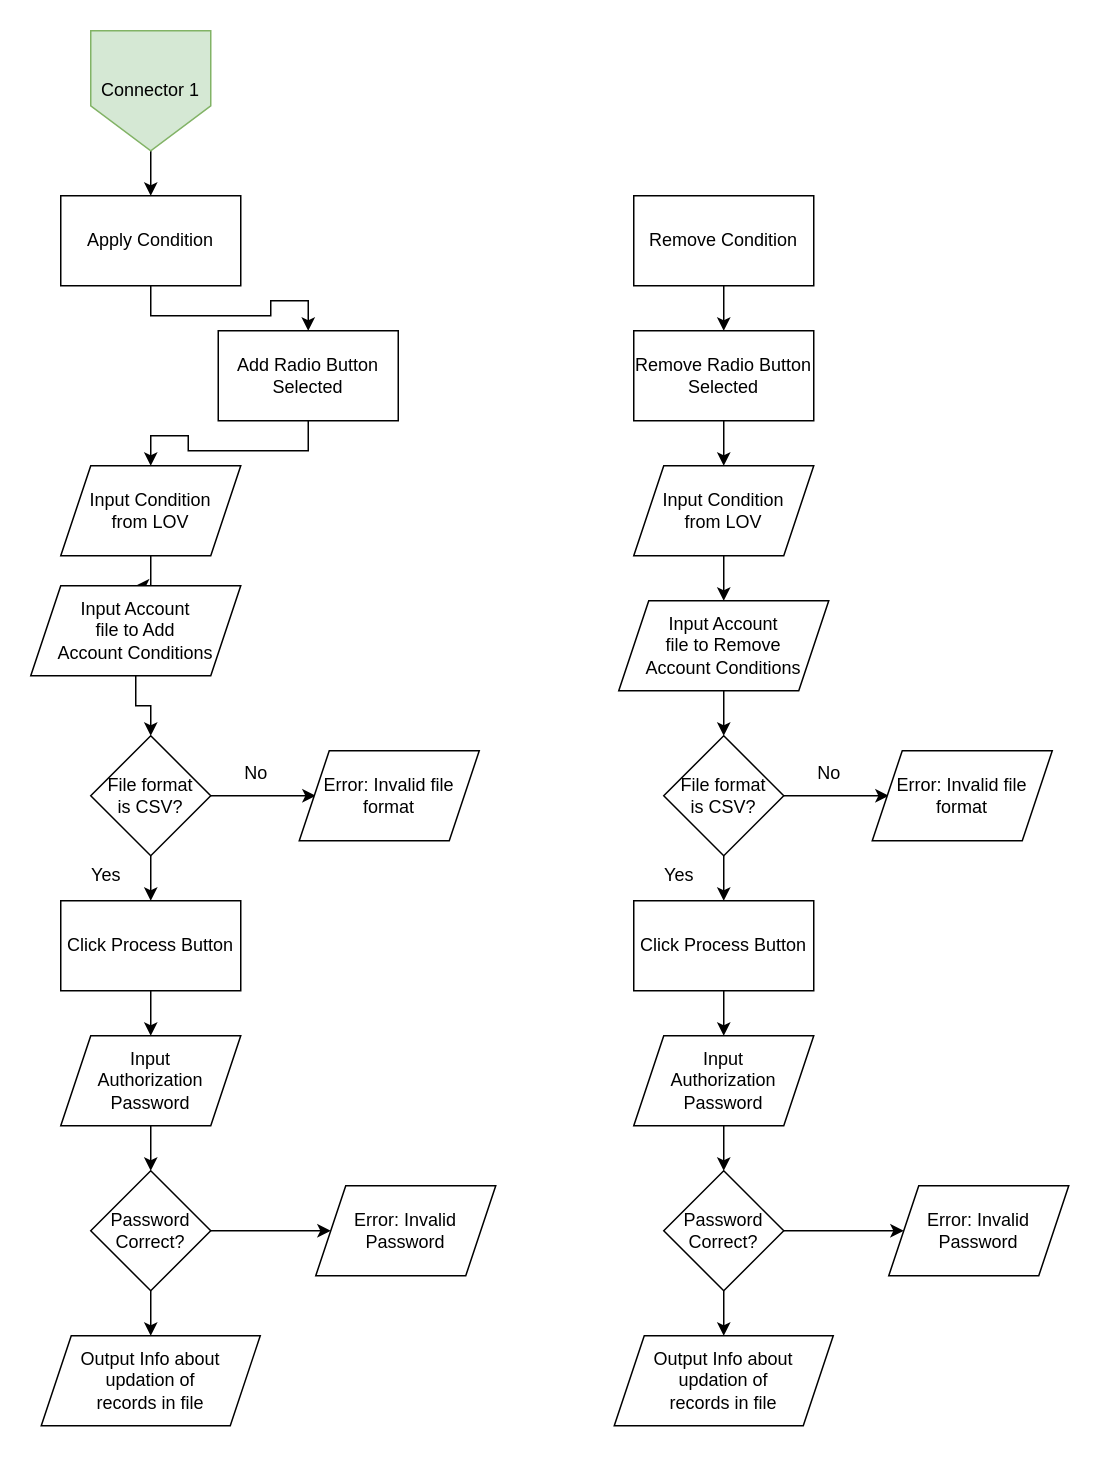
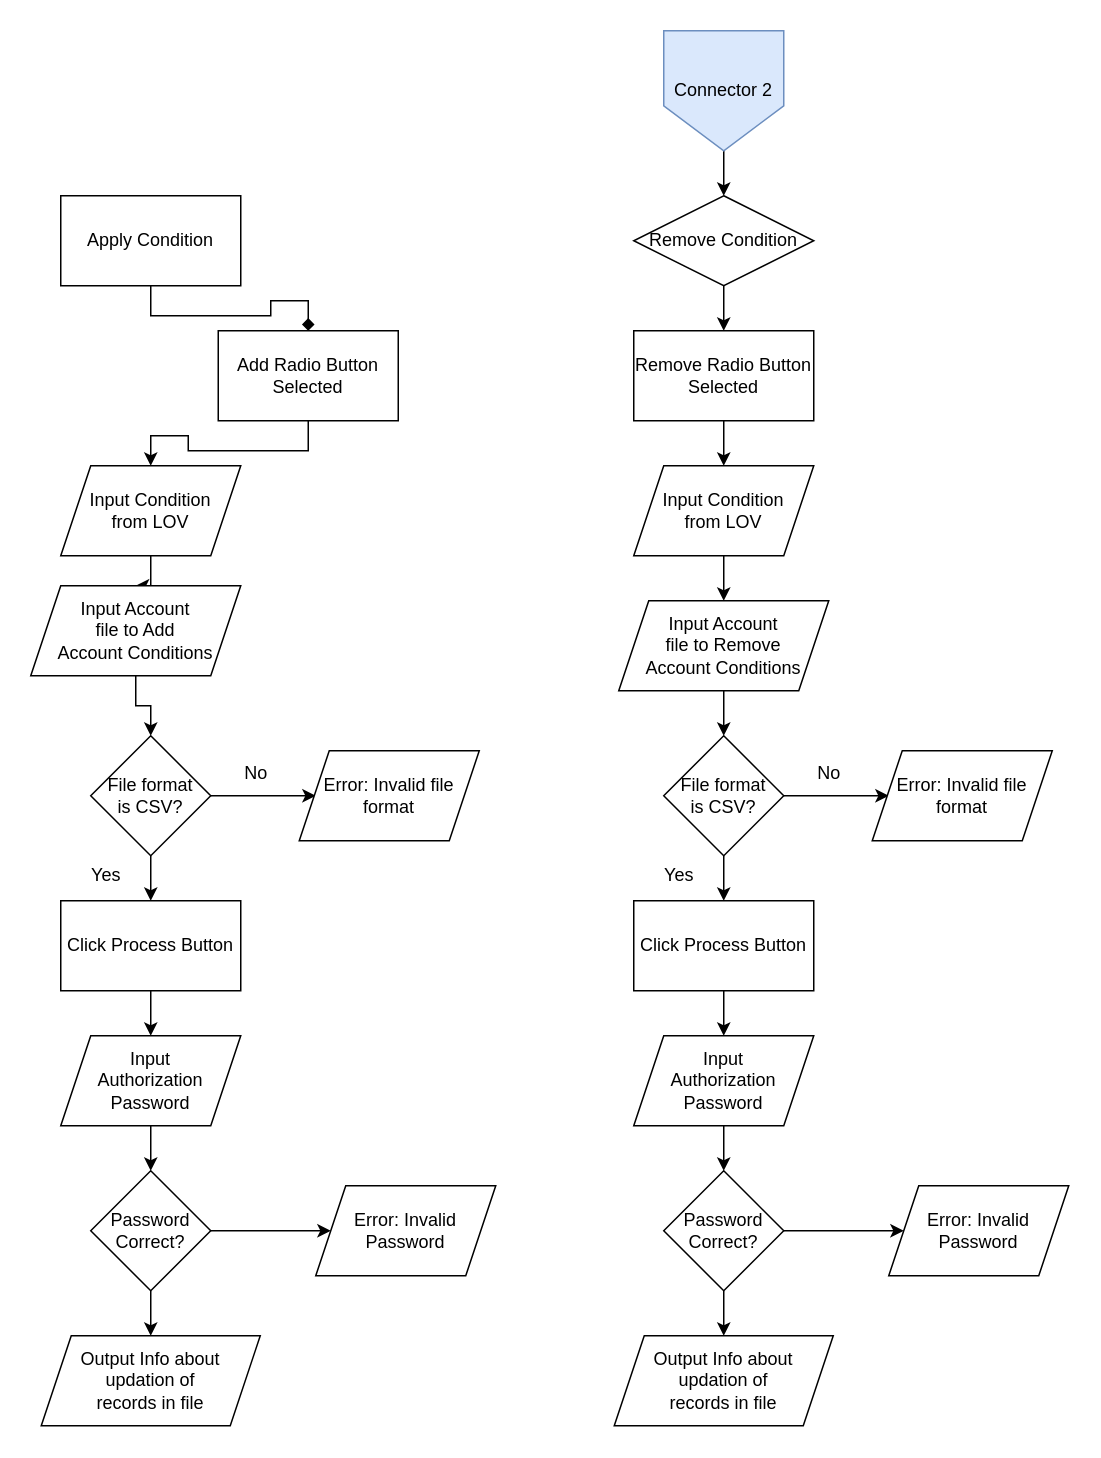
(151, 91) -> none
none -> (724, 91)
(151, 179) -> none
none -> (724, 179)
(724, 241) -> (724, 241)
(308, 319) -> (308, 318)
